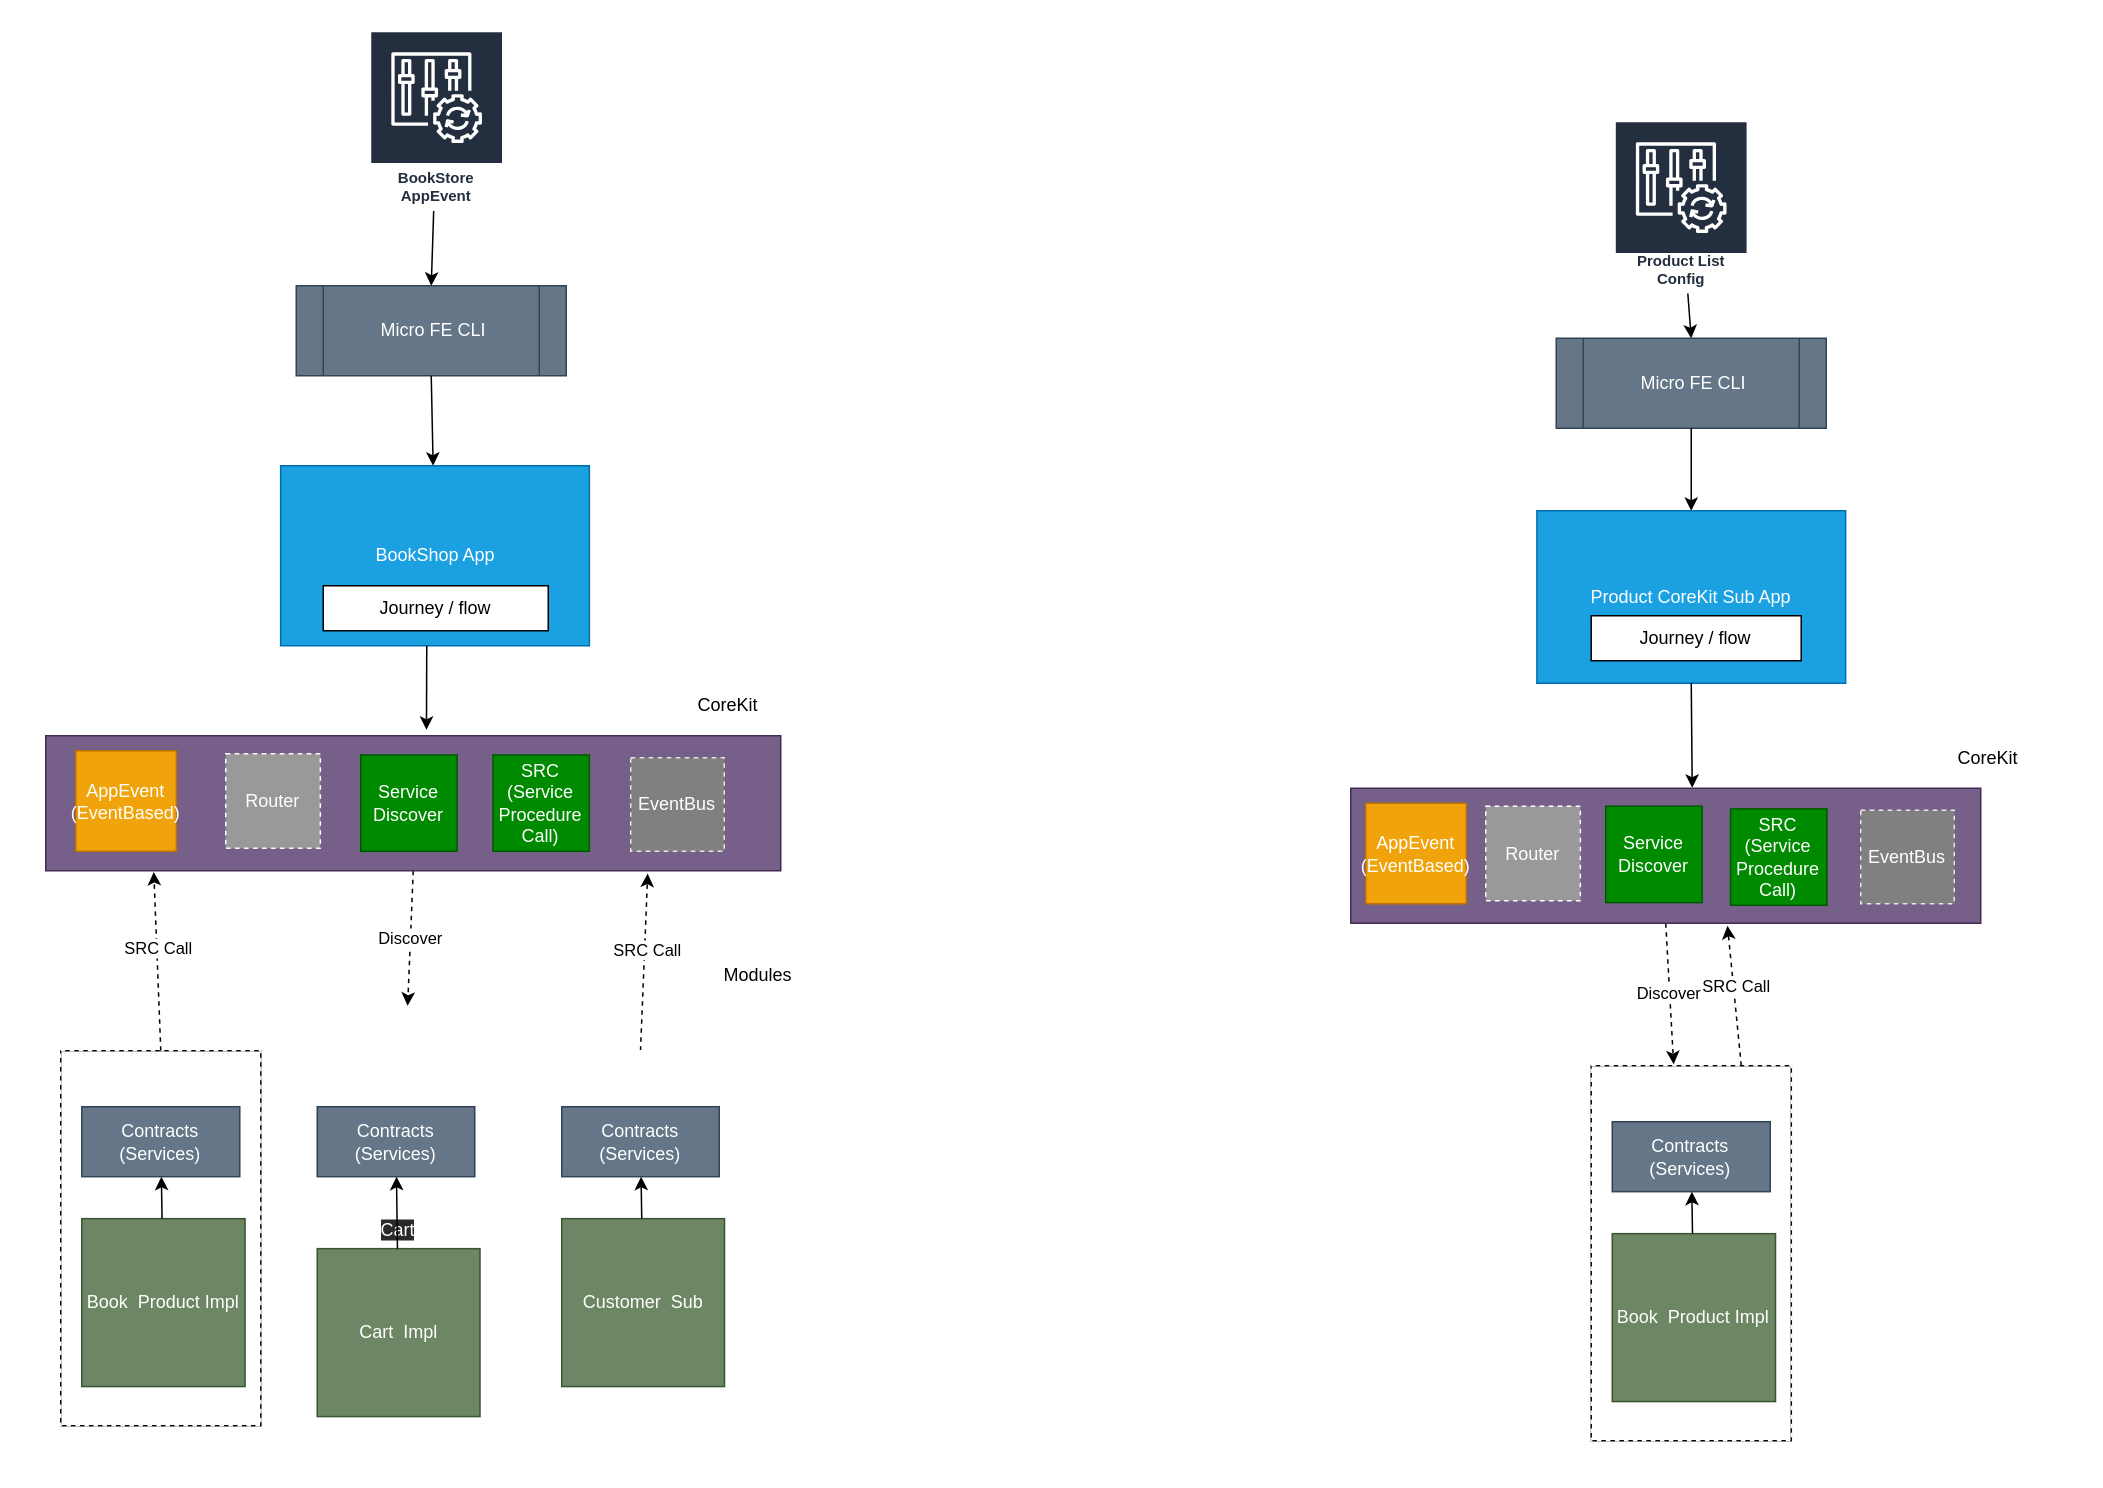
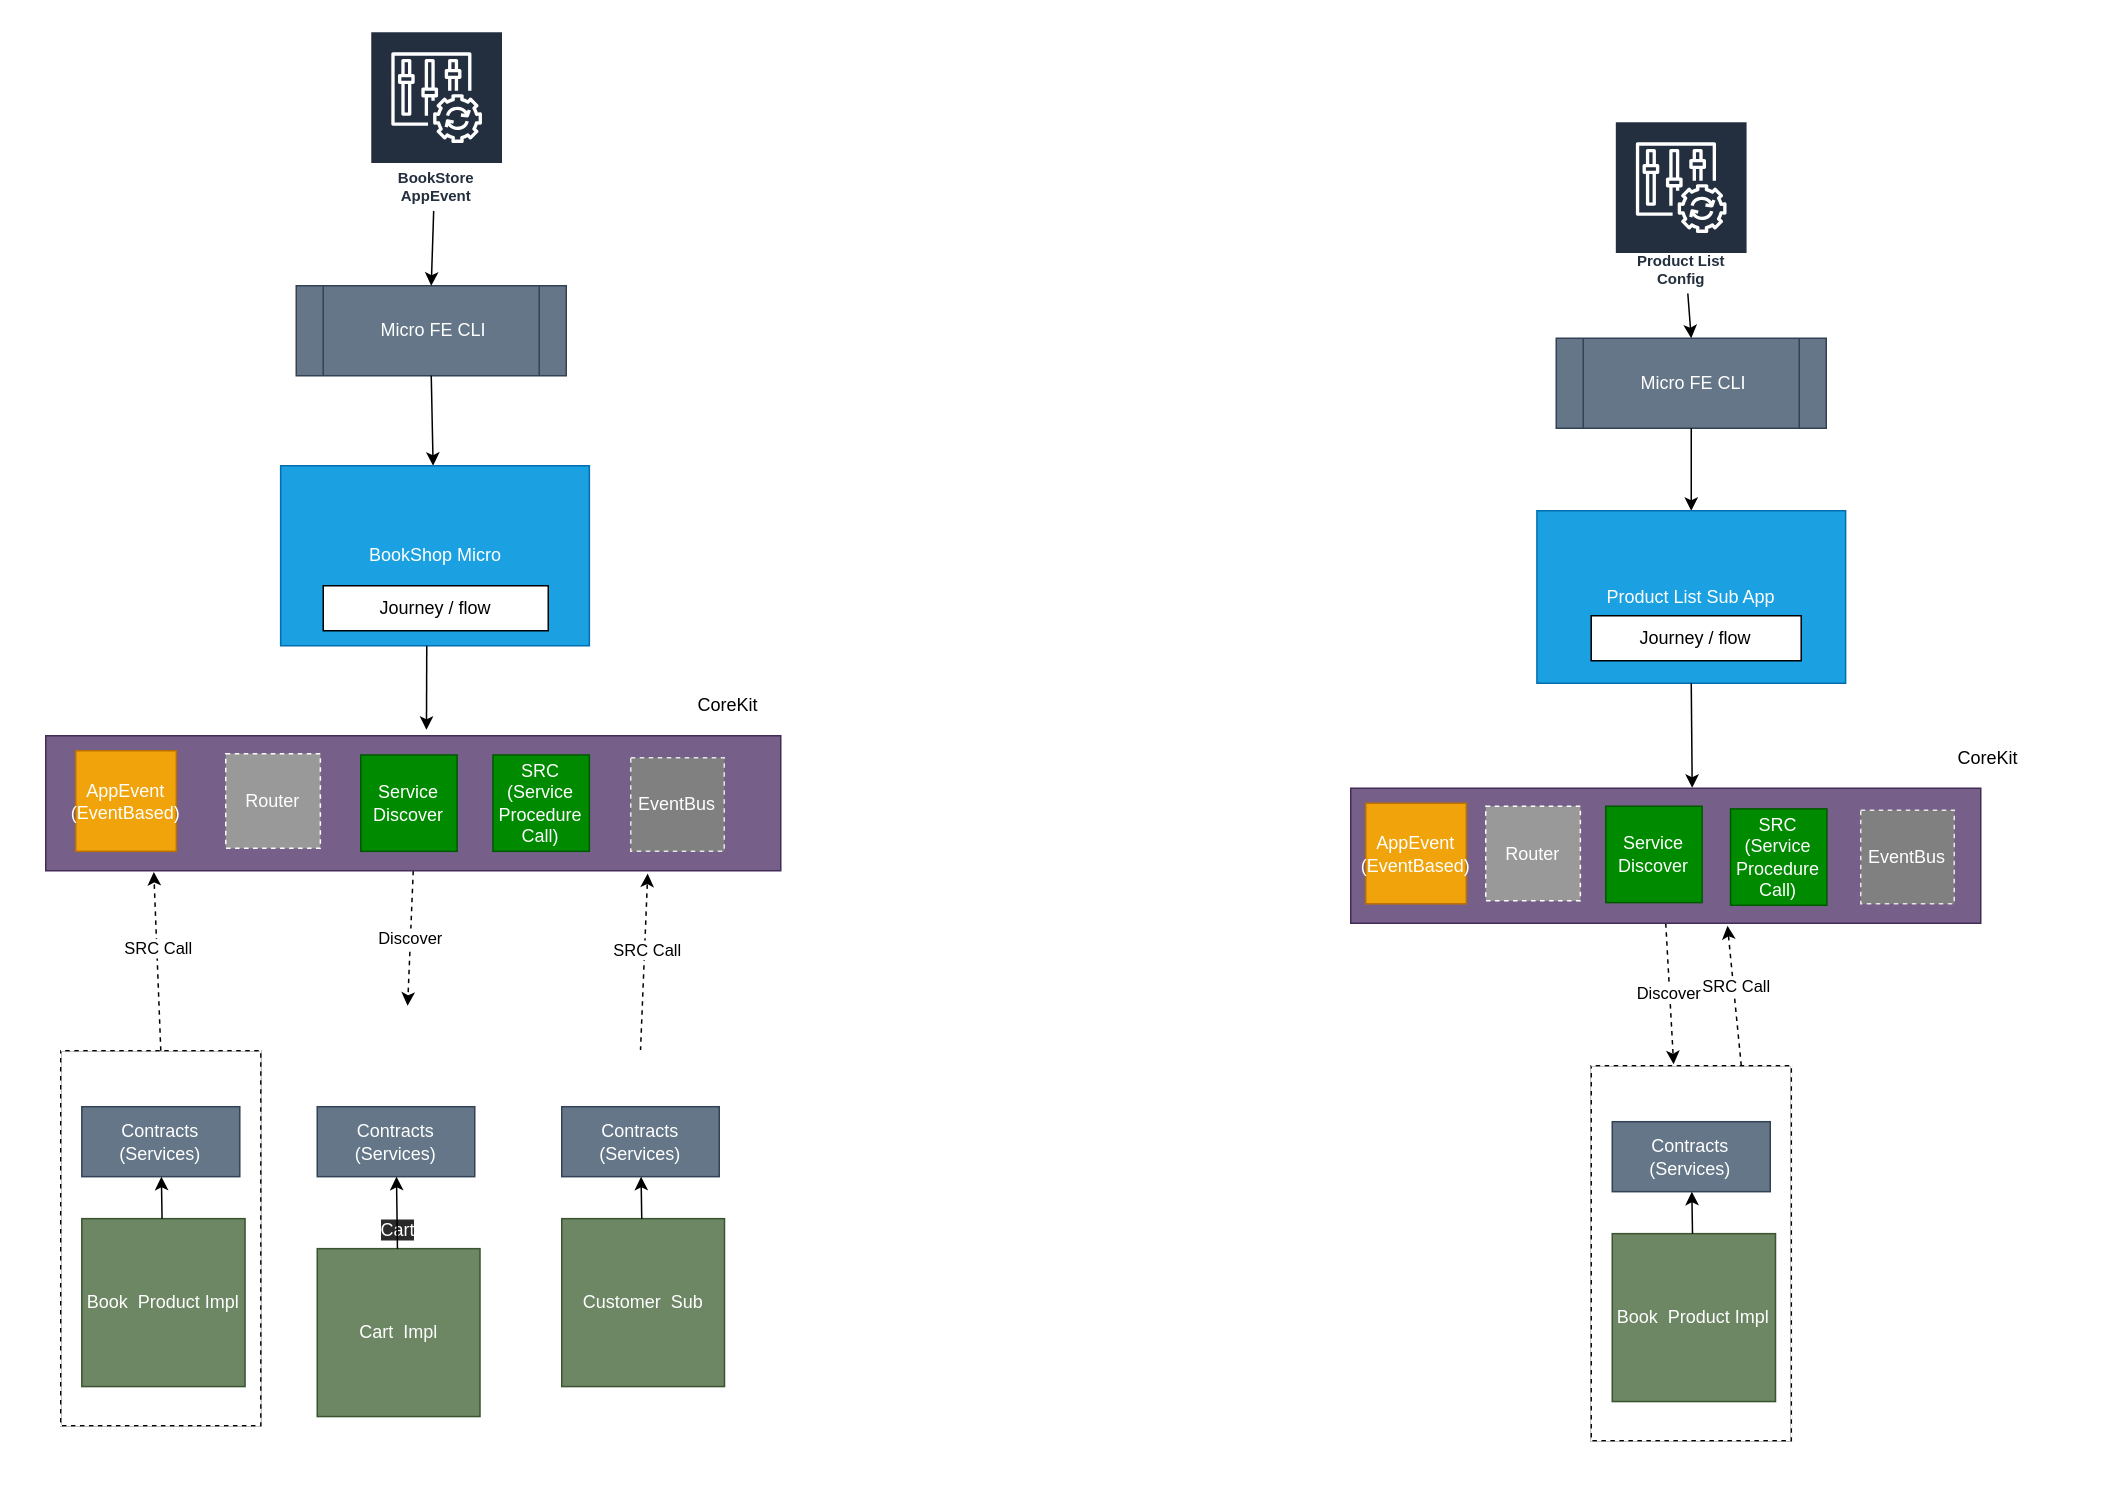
(436, 556) -> (436, 556)
(1691, 598) -> (1691, 598)
(758, 976) -> none
